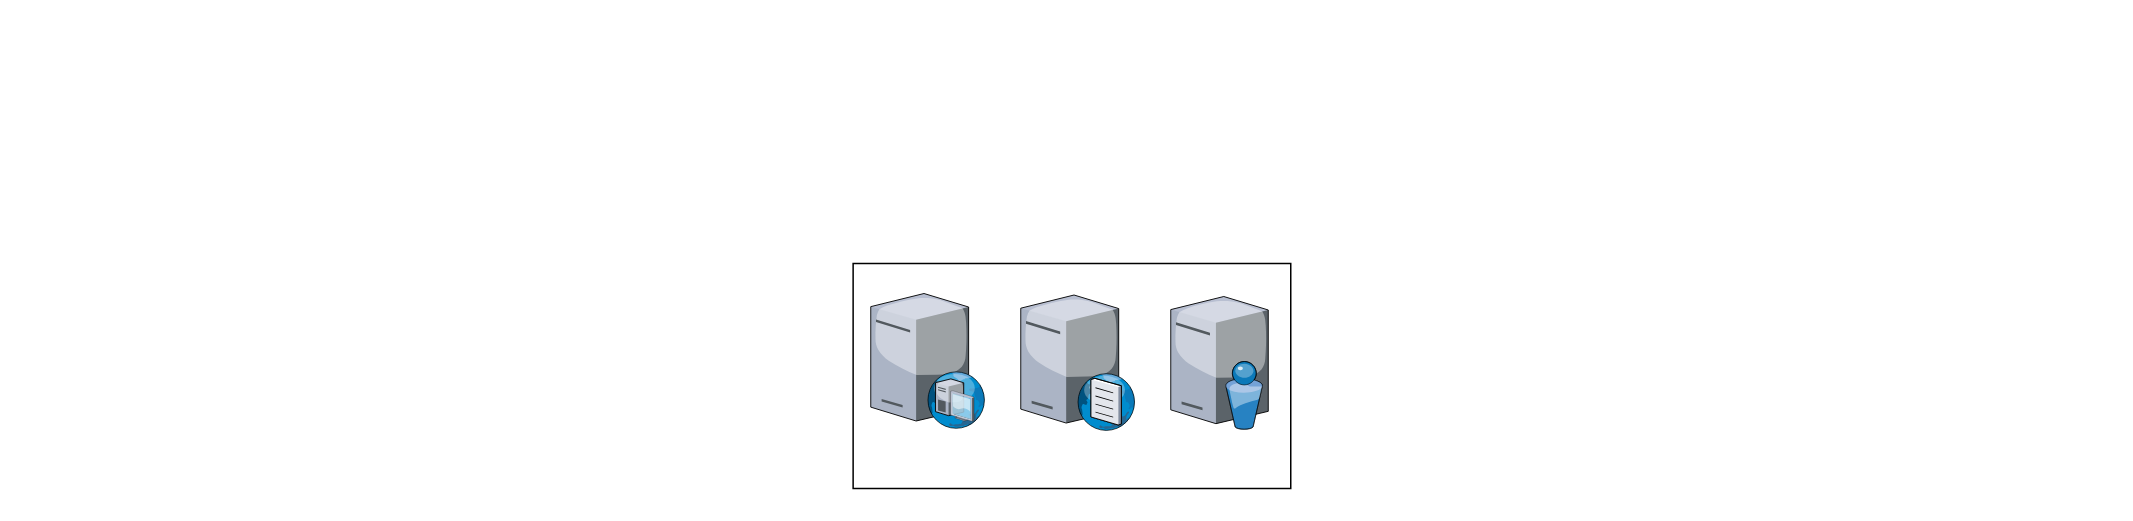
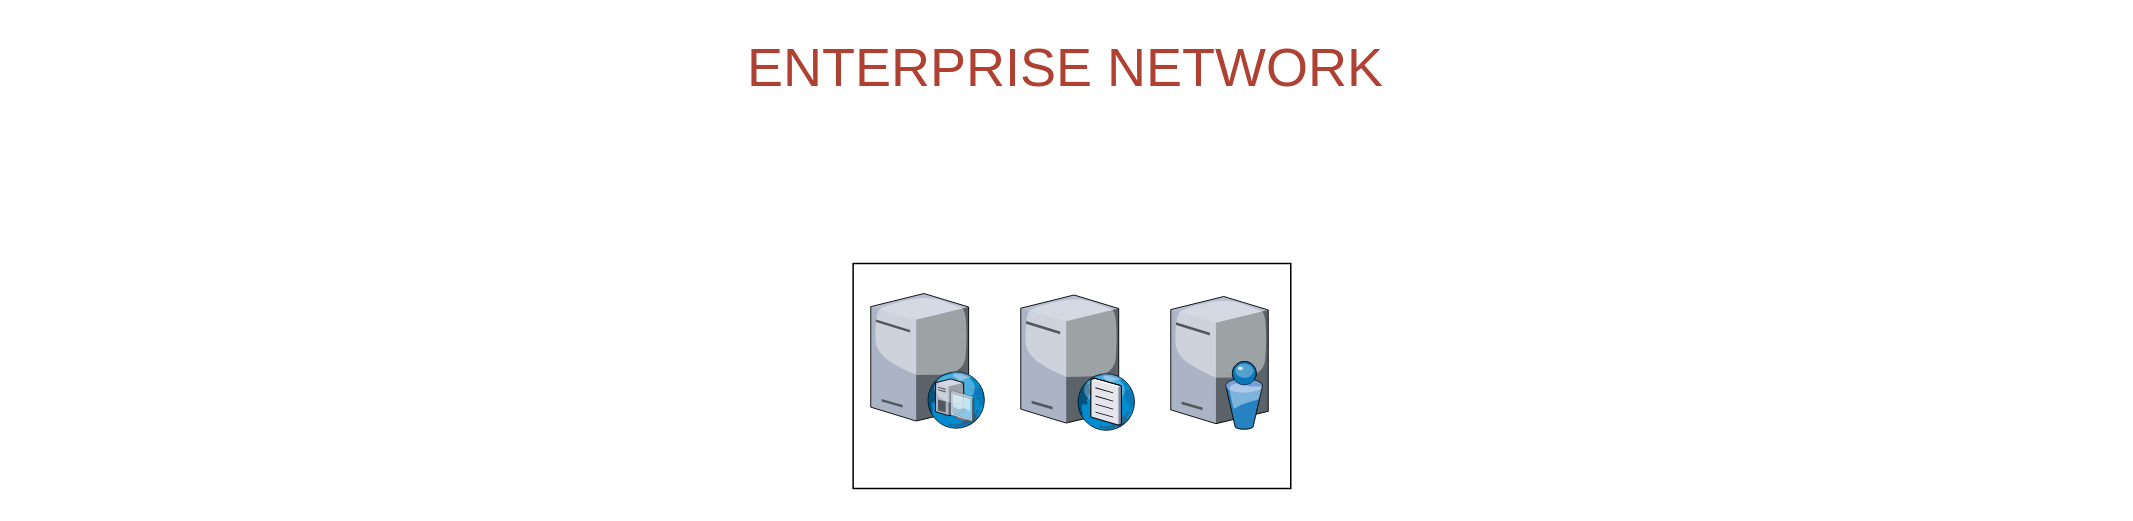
none -> (1066, 65)
